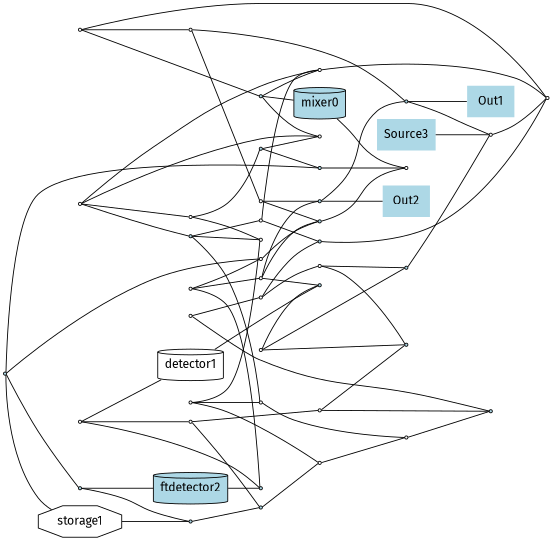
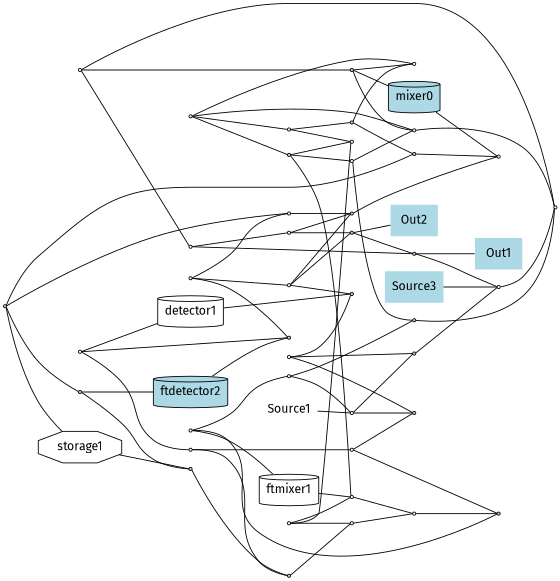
none -> (289, 409)
none -> (289, 490)
